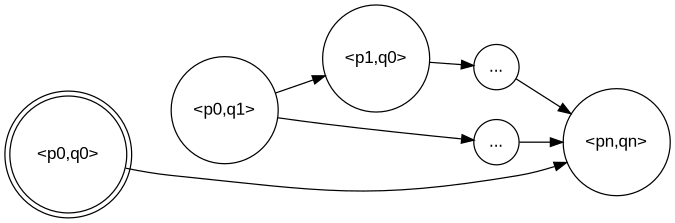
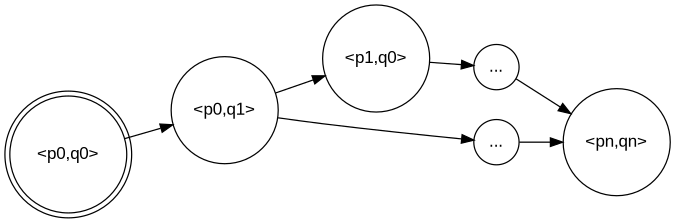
(341, 191) -> (143, 133)
